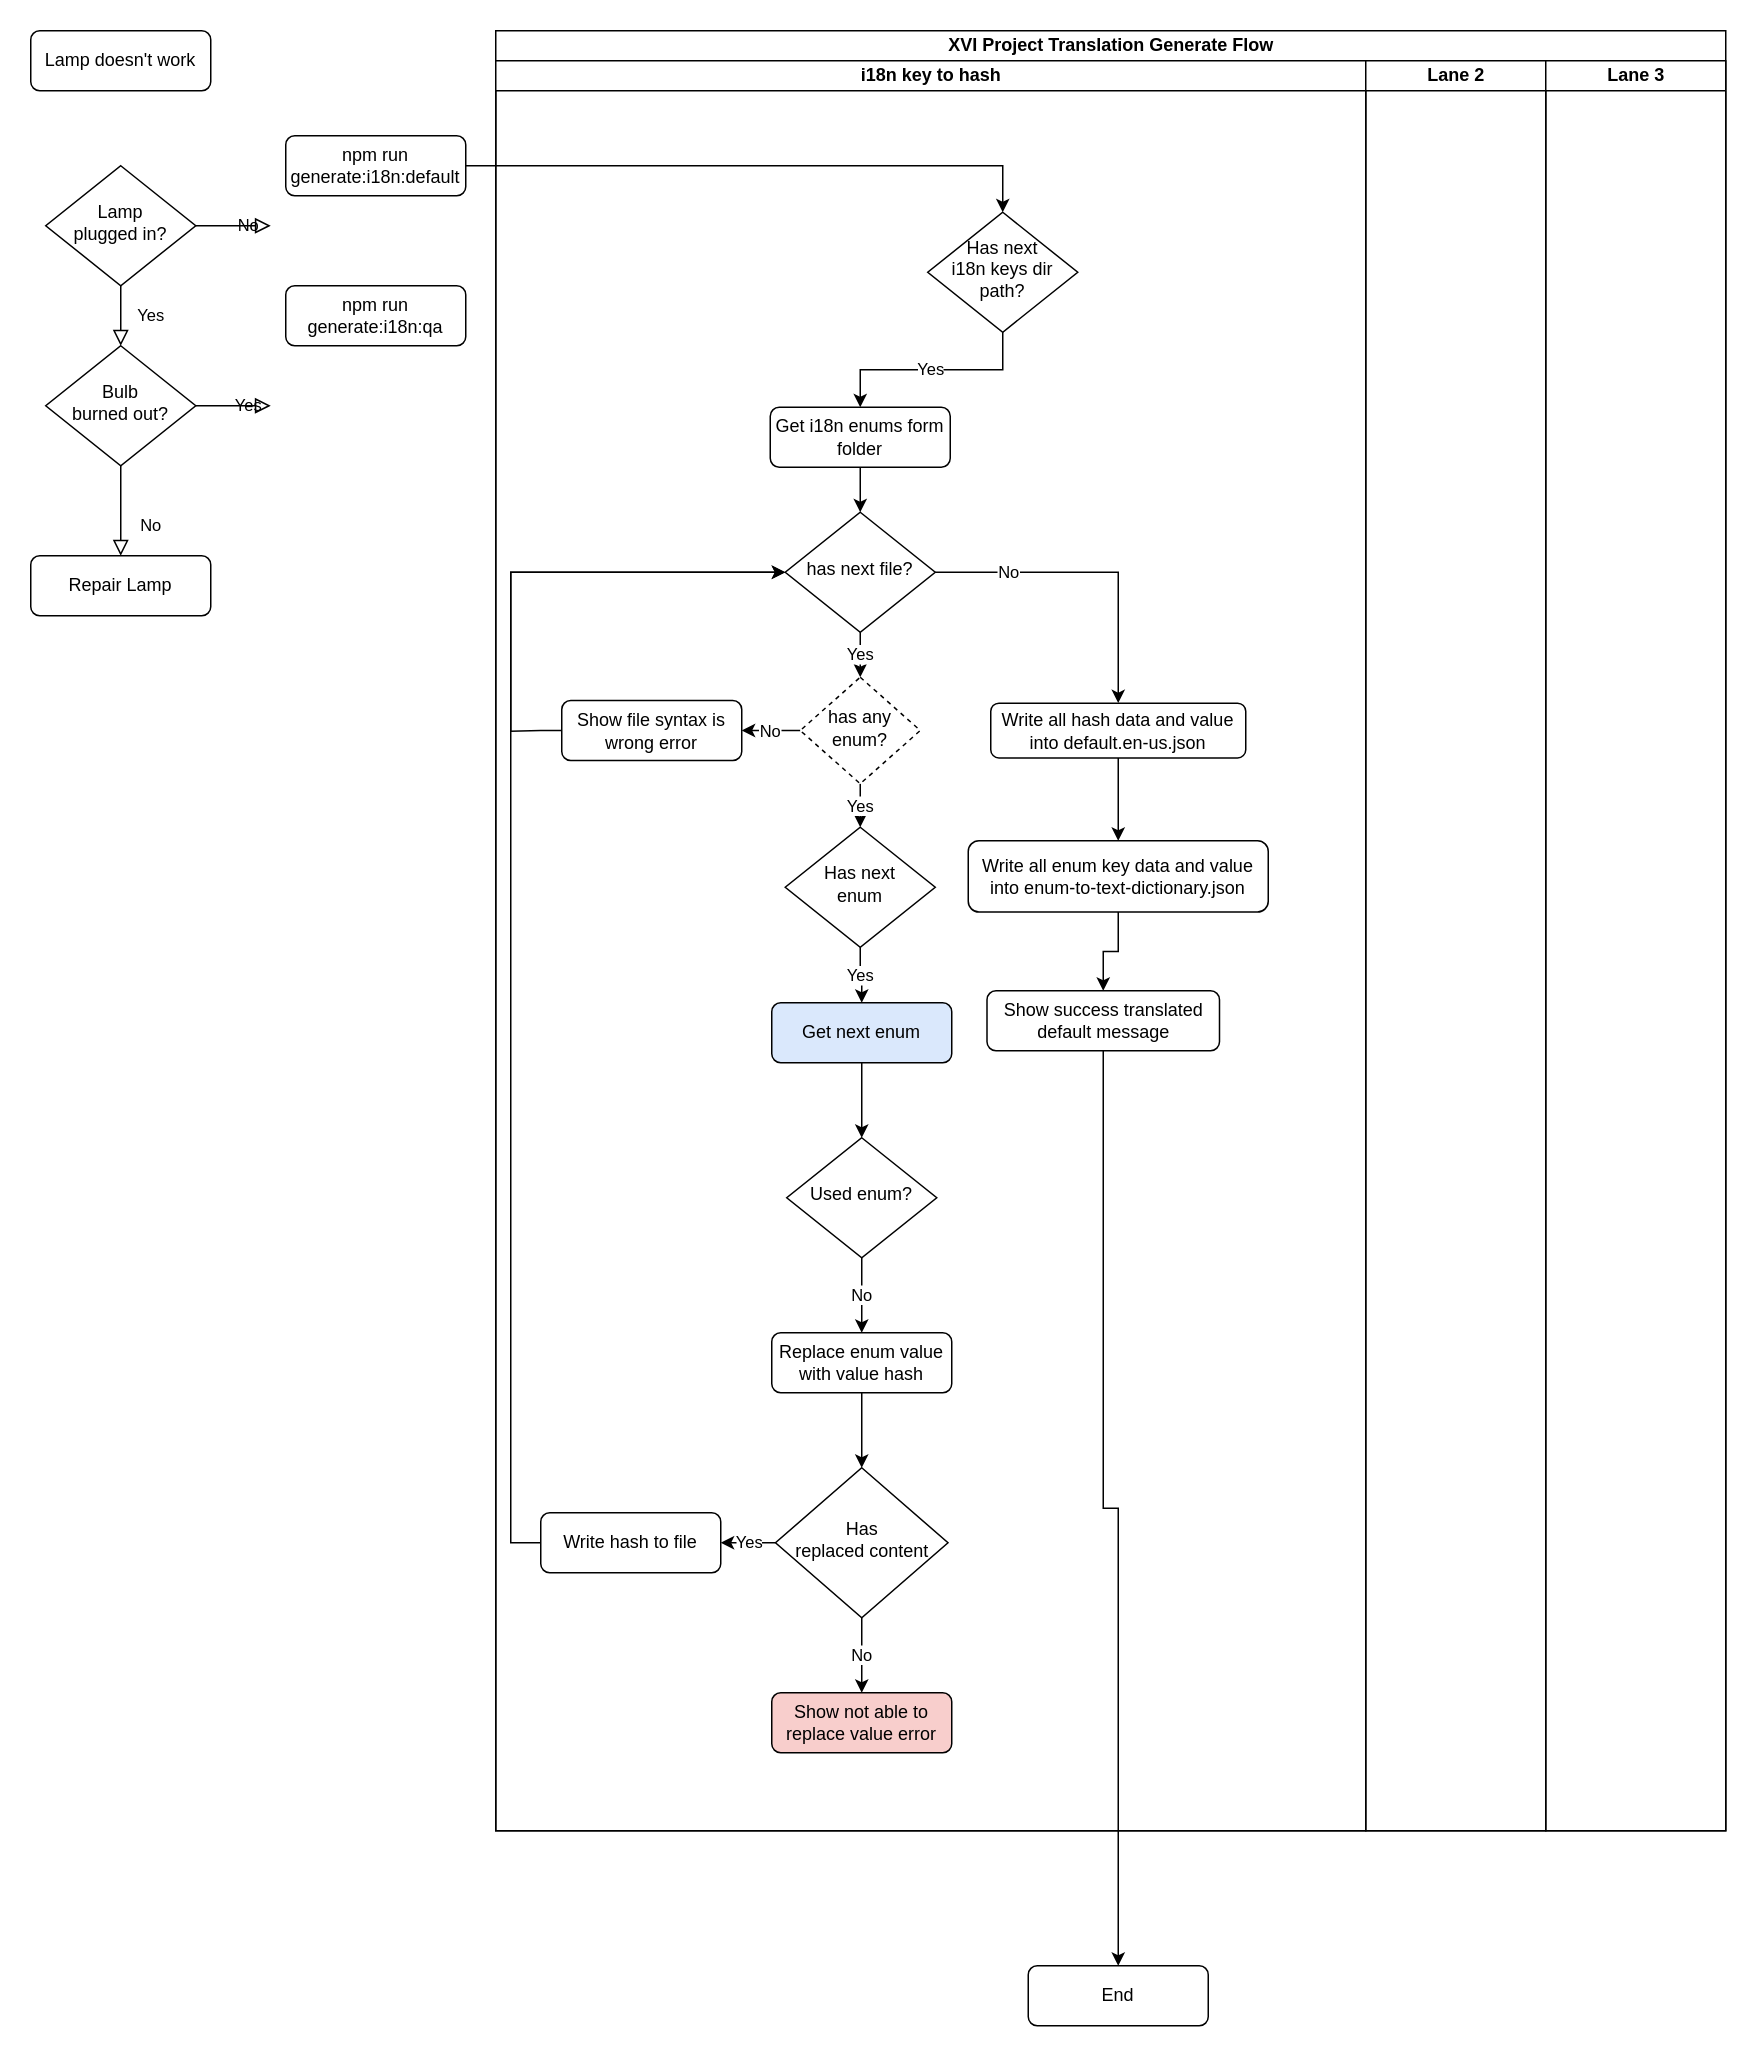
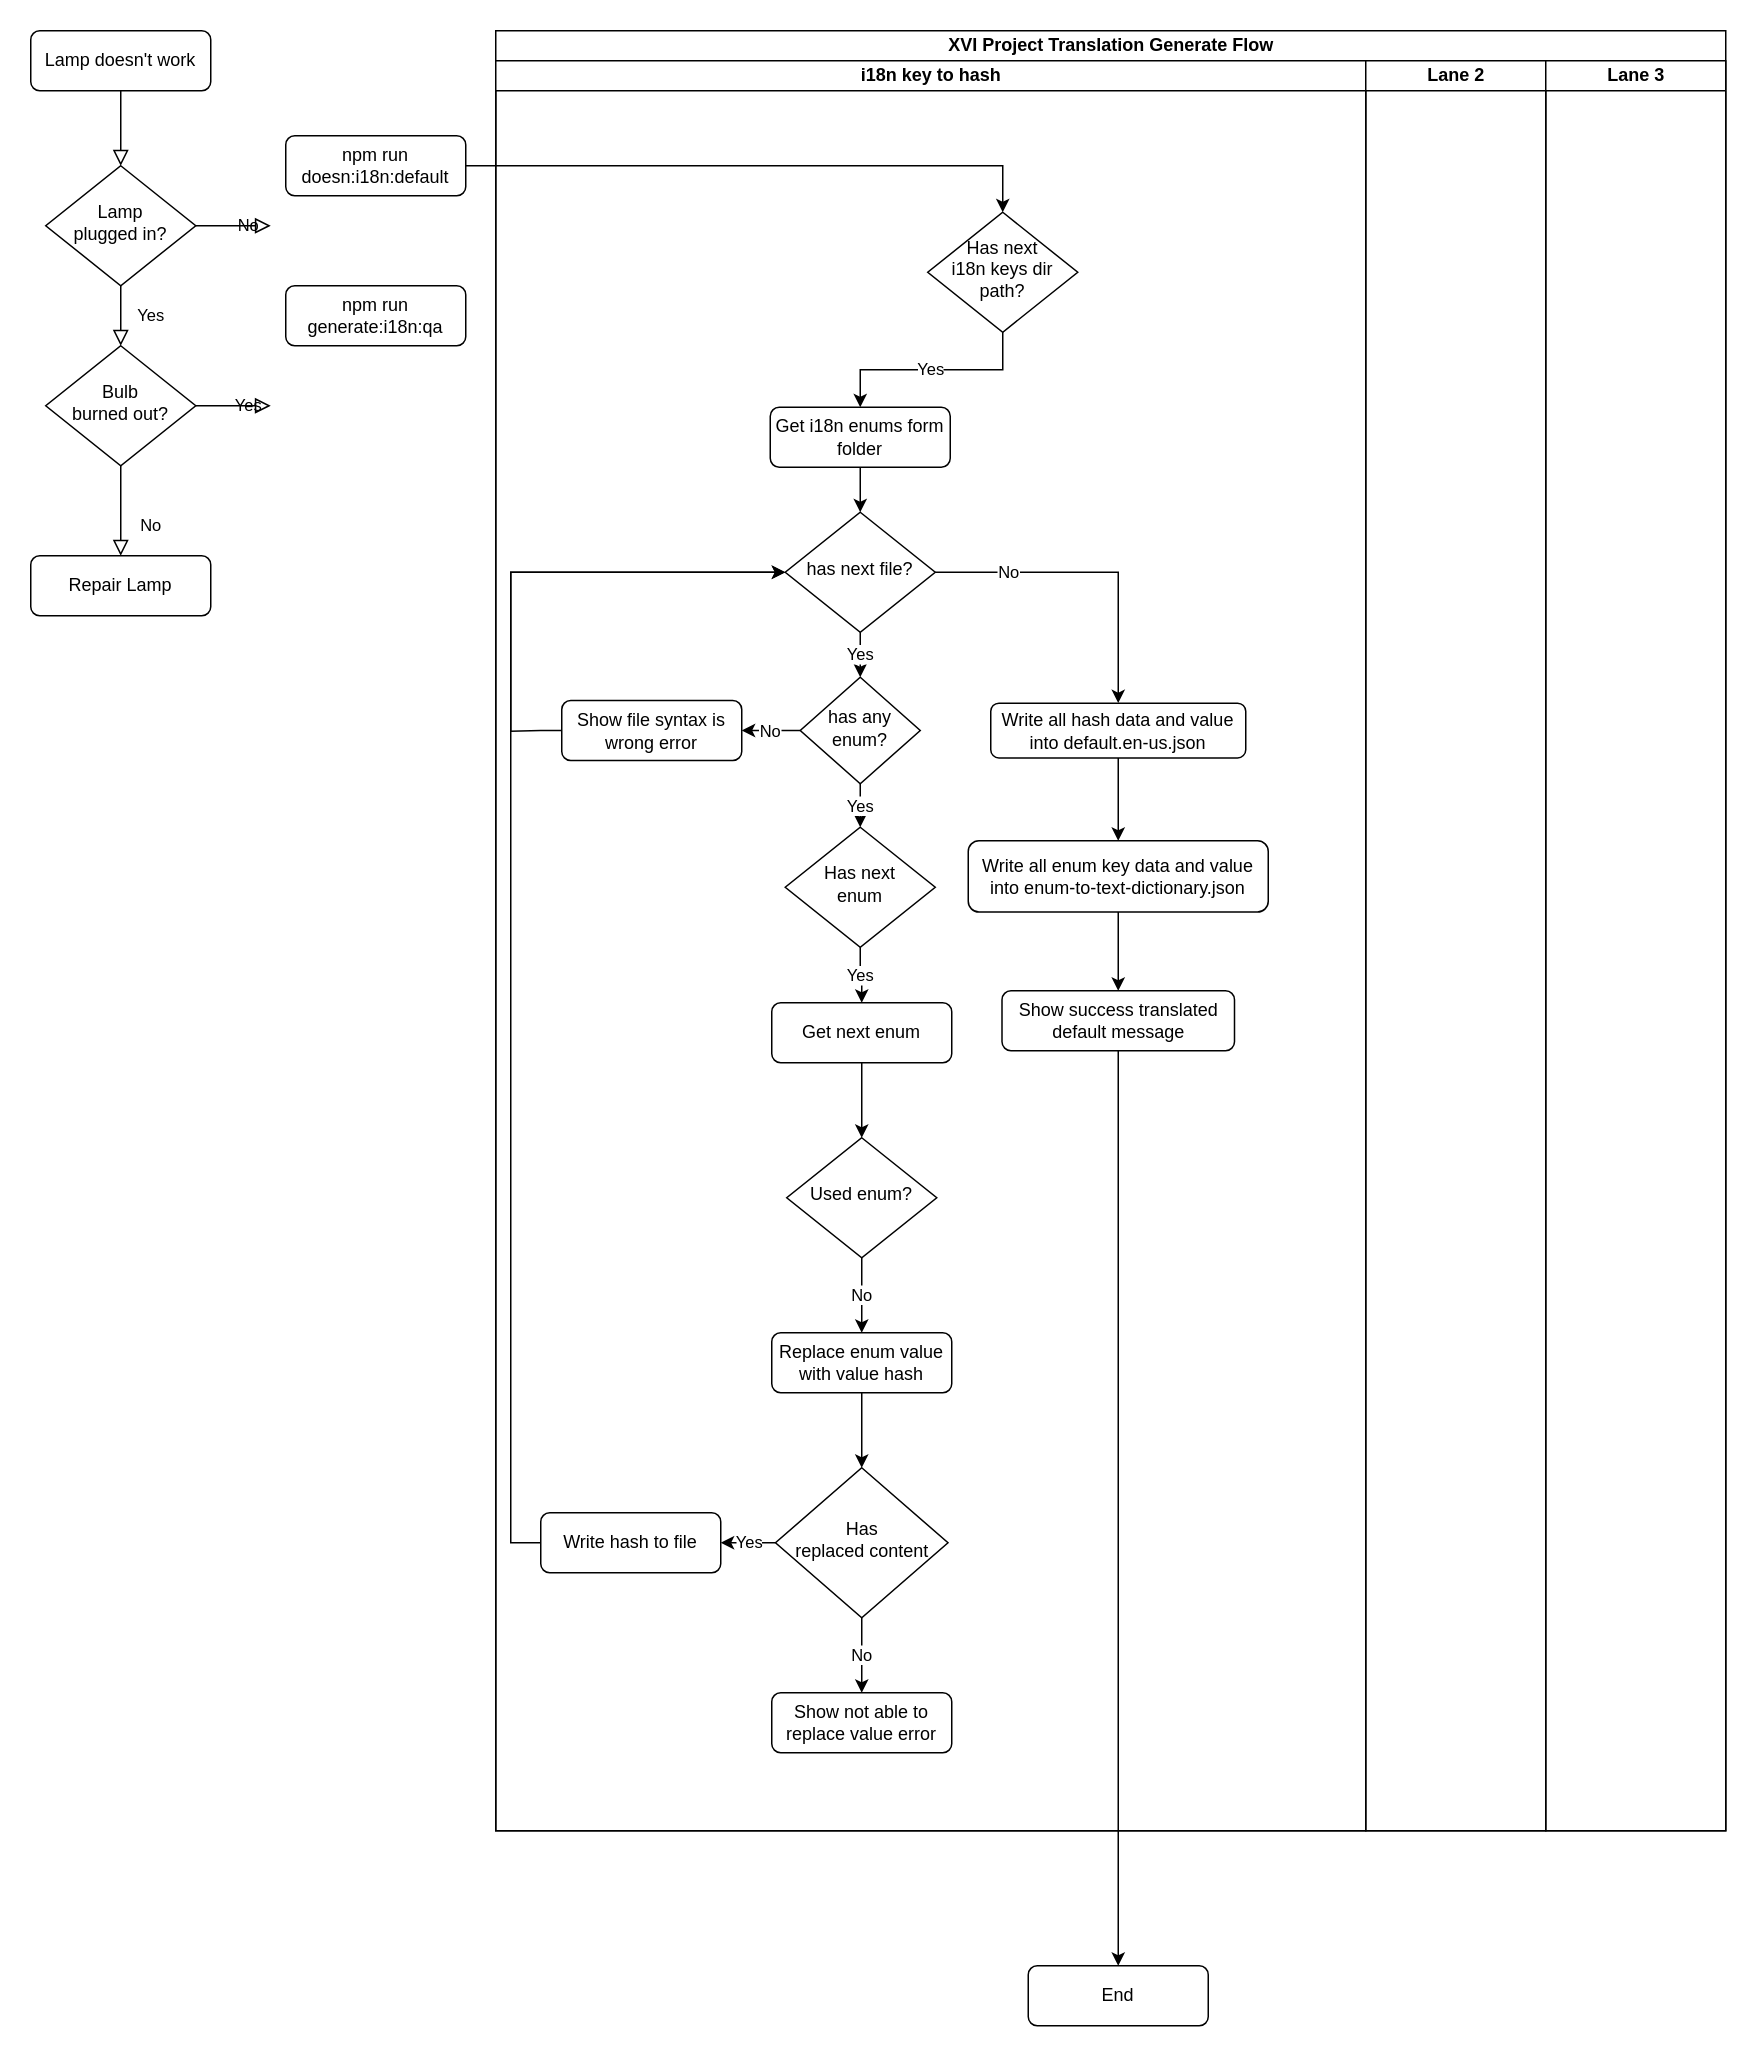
none -> (121, 120)
(376, 166) -> (376, 166)
(860, 731) -> (860, 731)
(1103, 1021) -> (1118, 1021)
(862, 1033) -> (862, 1033)
(862, 1723) -> (862, 1723)
